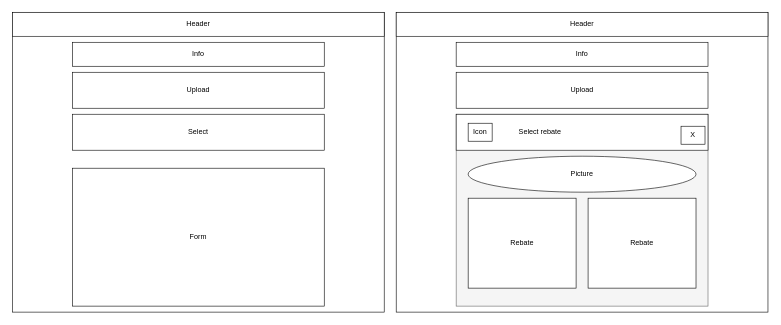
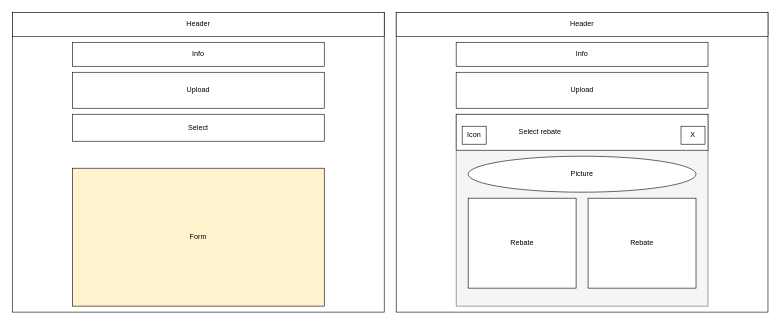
(198, 132) -> (198, 128)
(480, 132) -> (474, 135)
(198, 237) -> (198, 237)
